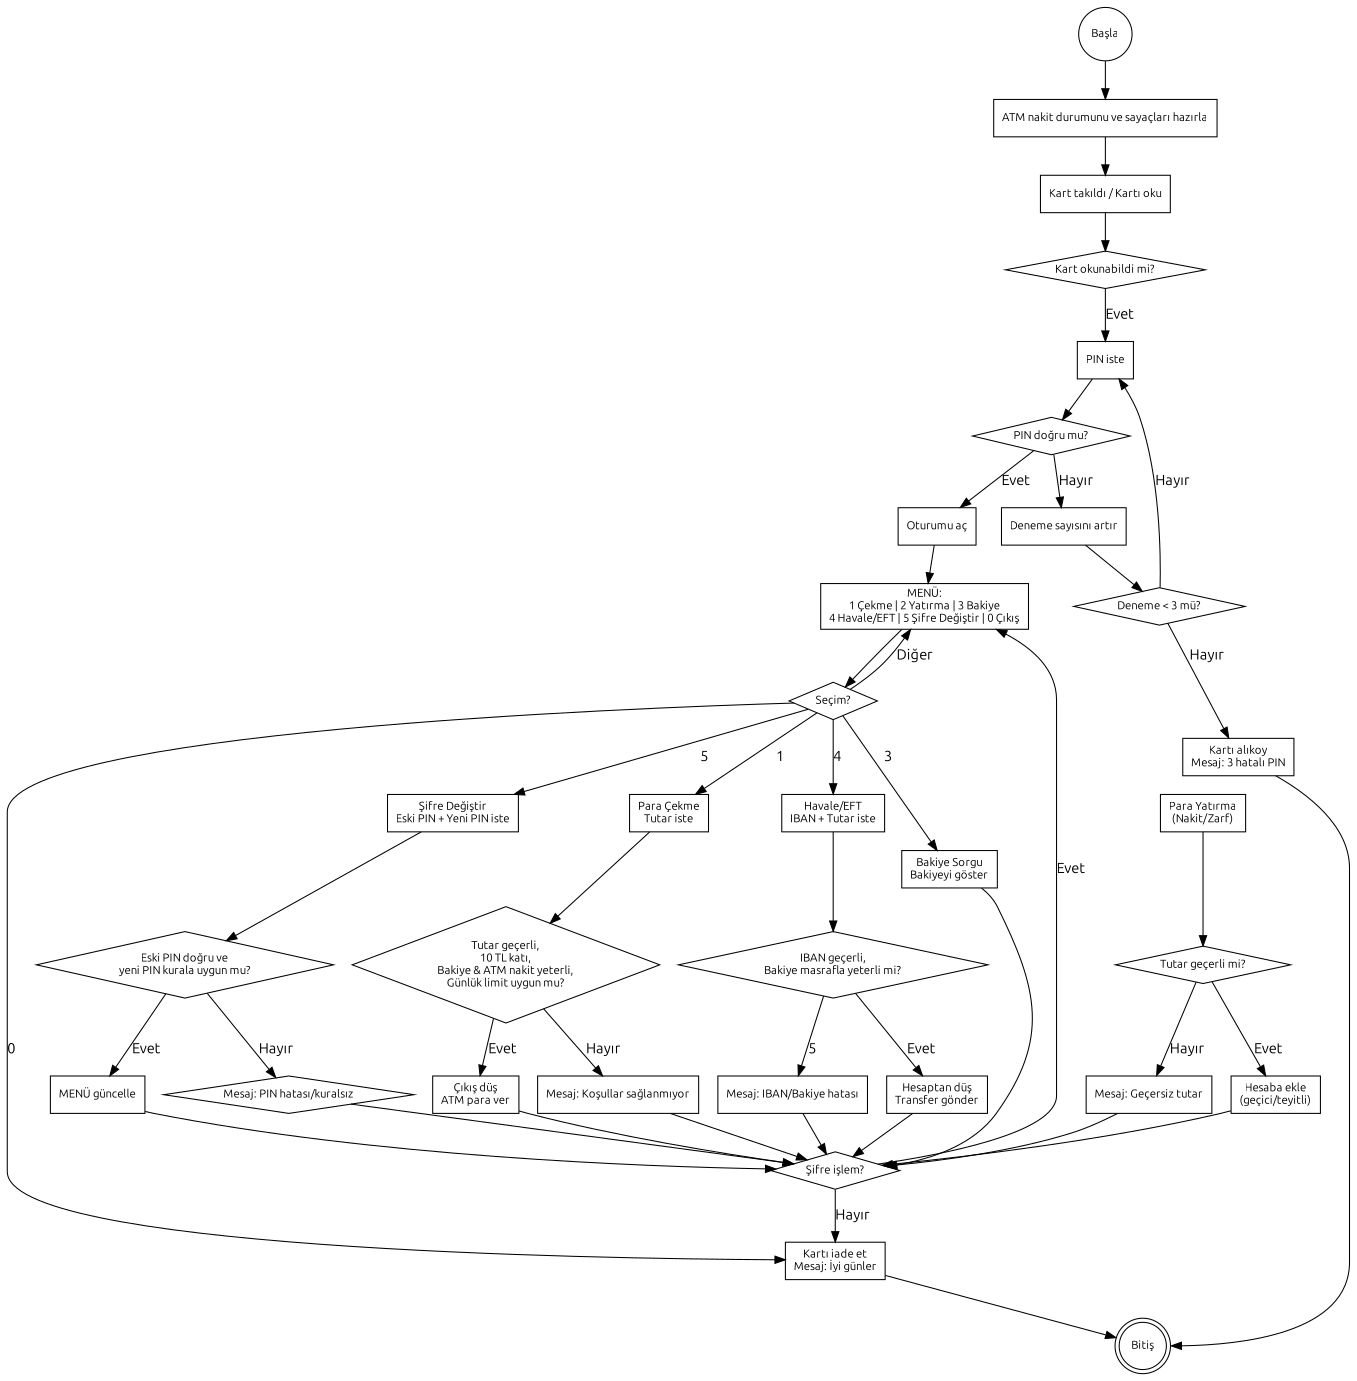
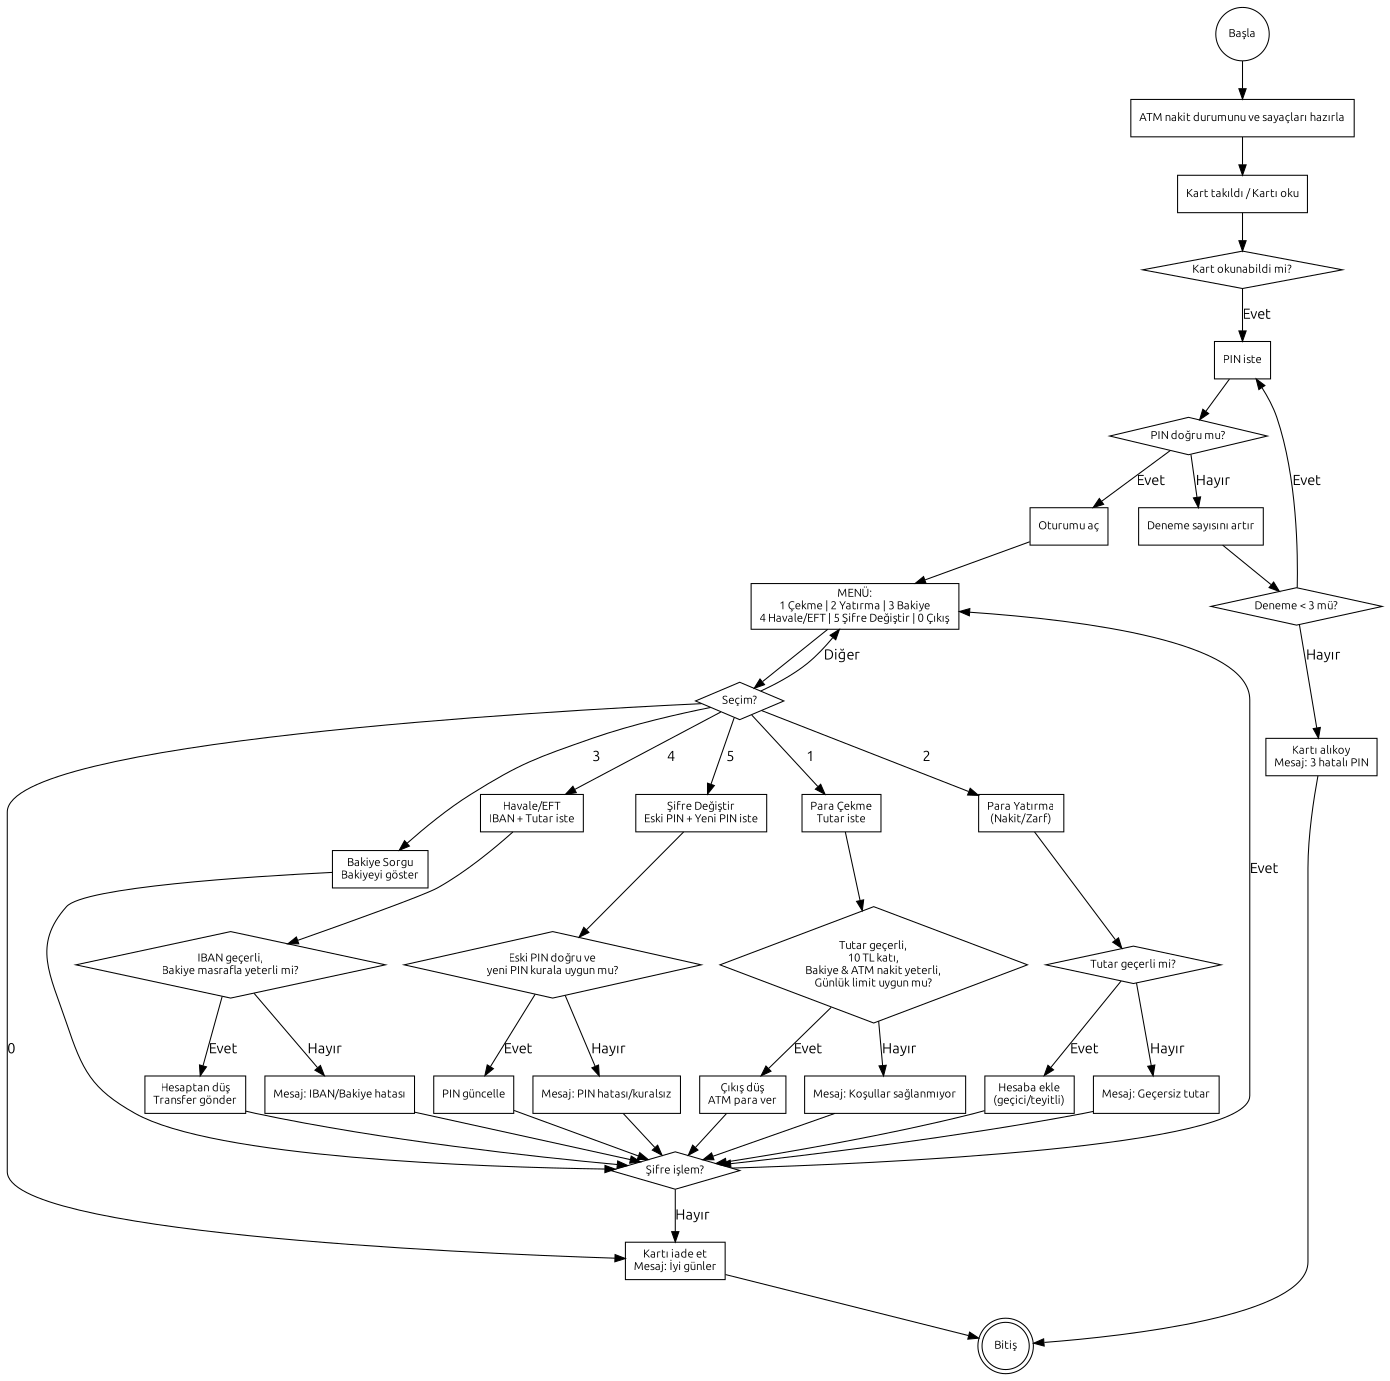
(1173, 481) -> (1307, 481)
none -> (865, 751)
(813, 1049) -> (325, 1049)
(98, 1095) -> (474, 1095)
(289, 1095) -> (607, 1095)
